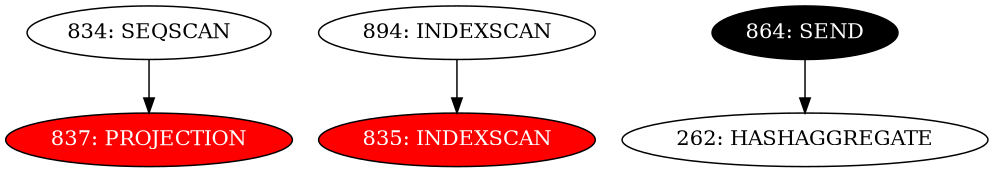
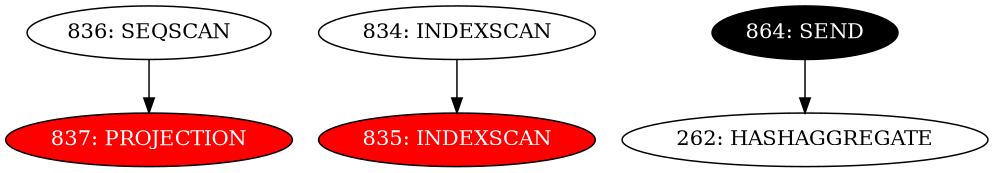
(149, 33) -> (149, 33)
(457, 33) -> (457, 33)
